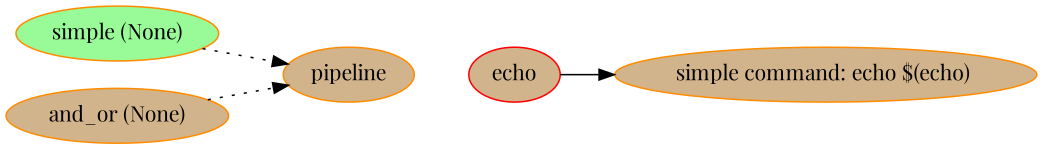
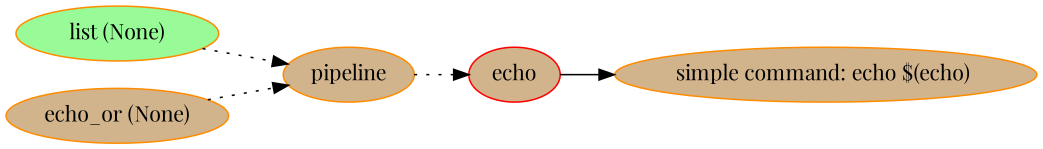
(117, 34) -> (117, 34)
none -> (434, 75)
(117, 116) -> (117, 116)
